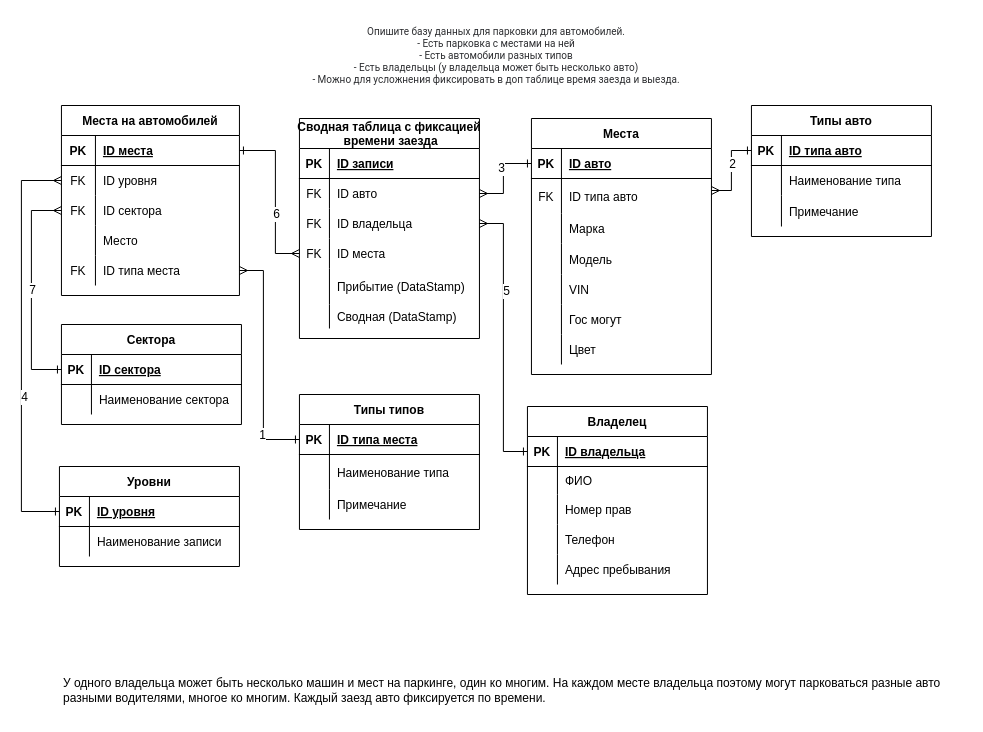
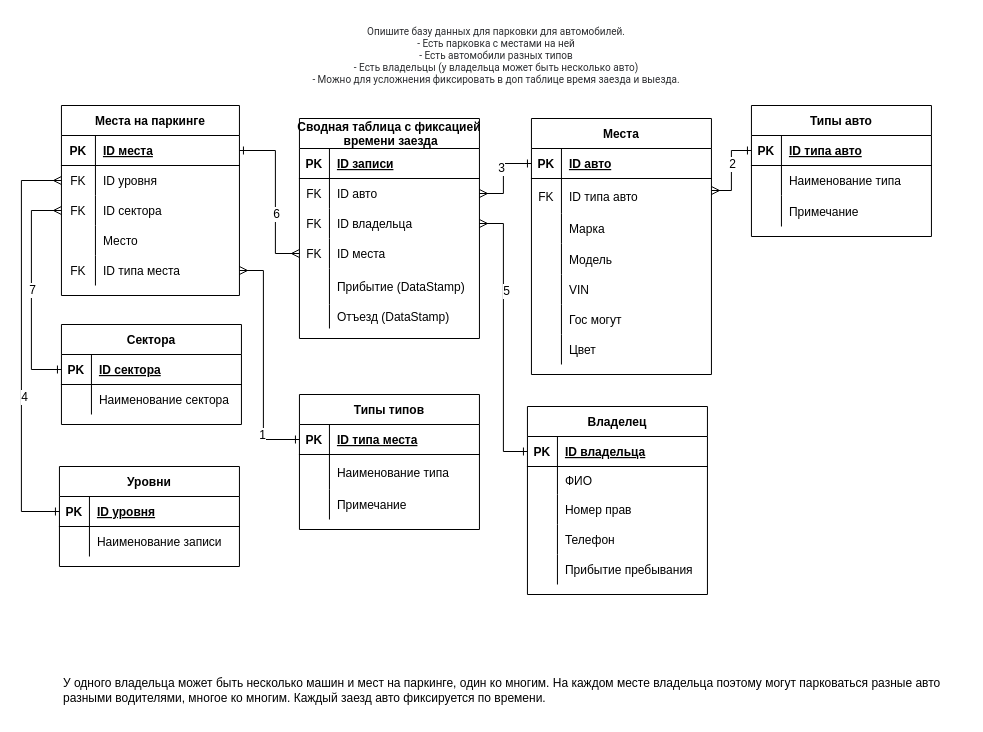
(150, 121) -> (150, 121)
(399, 317) -> (396, 317)
(617, 570) -> (627, 570)
